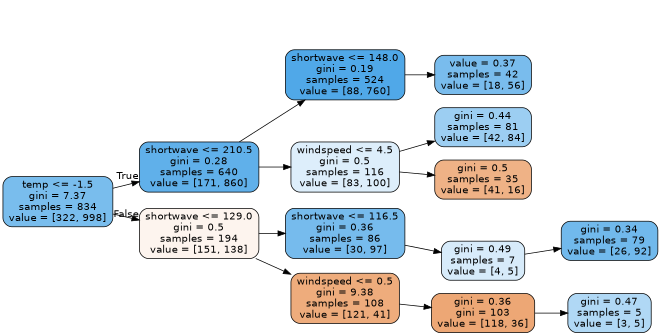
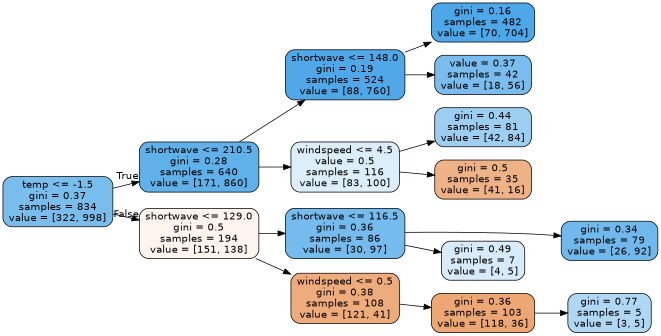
none -> (483, 22)
(345, 167) -> (345, 167)
(58, 202) -> (58, 202)
(539, 252) -> (479, 233)
(345, 298) -> (345, 298)
(483, 313) -> (483, 313)
(610, 313) -> (610, 313)
